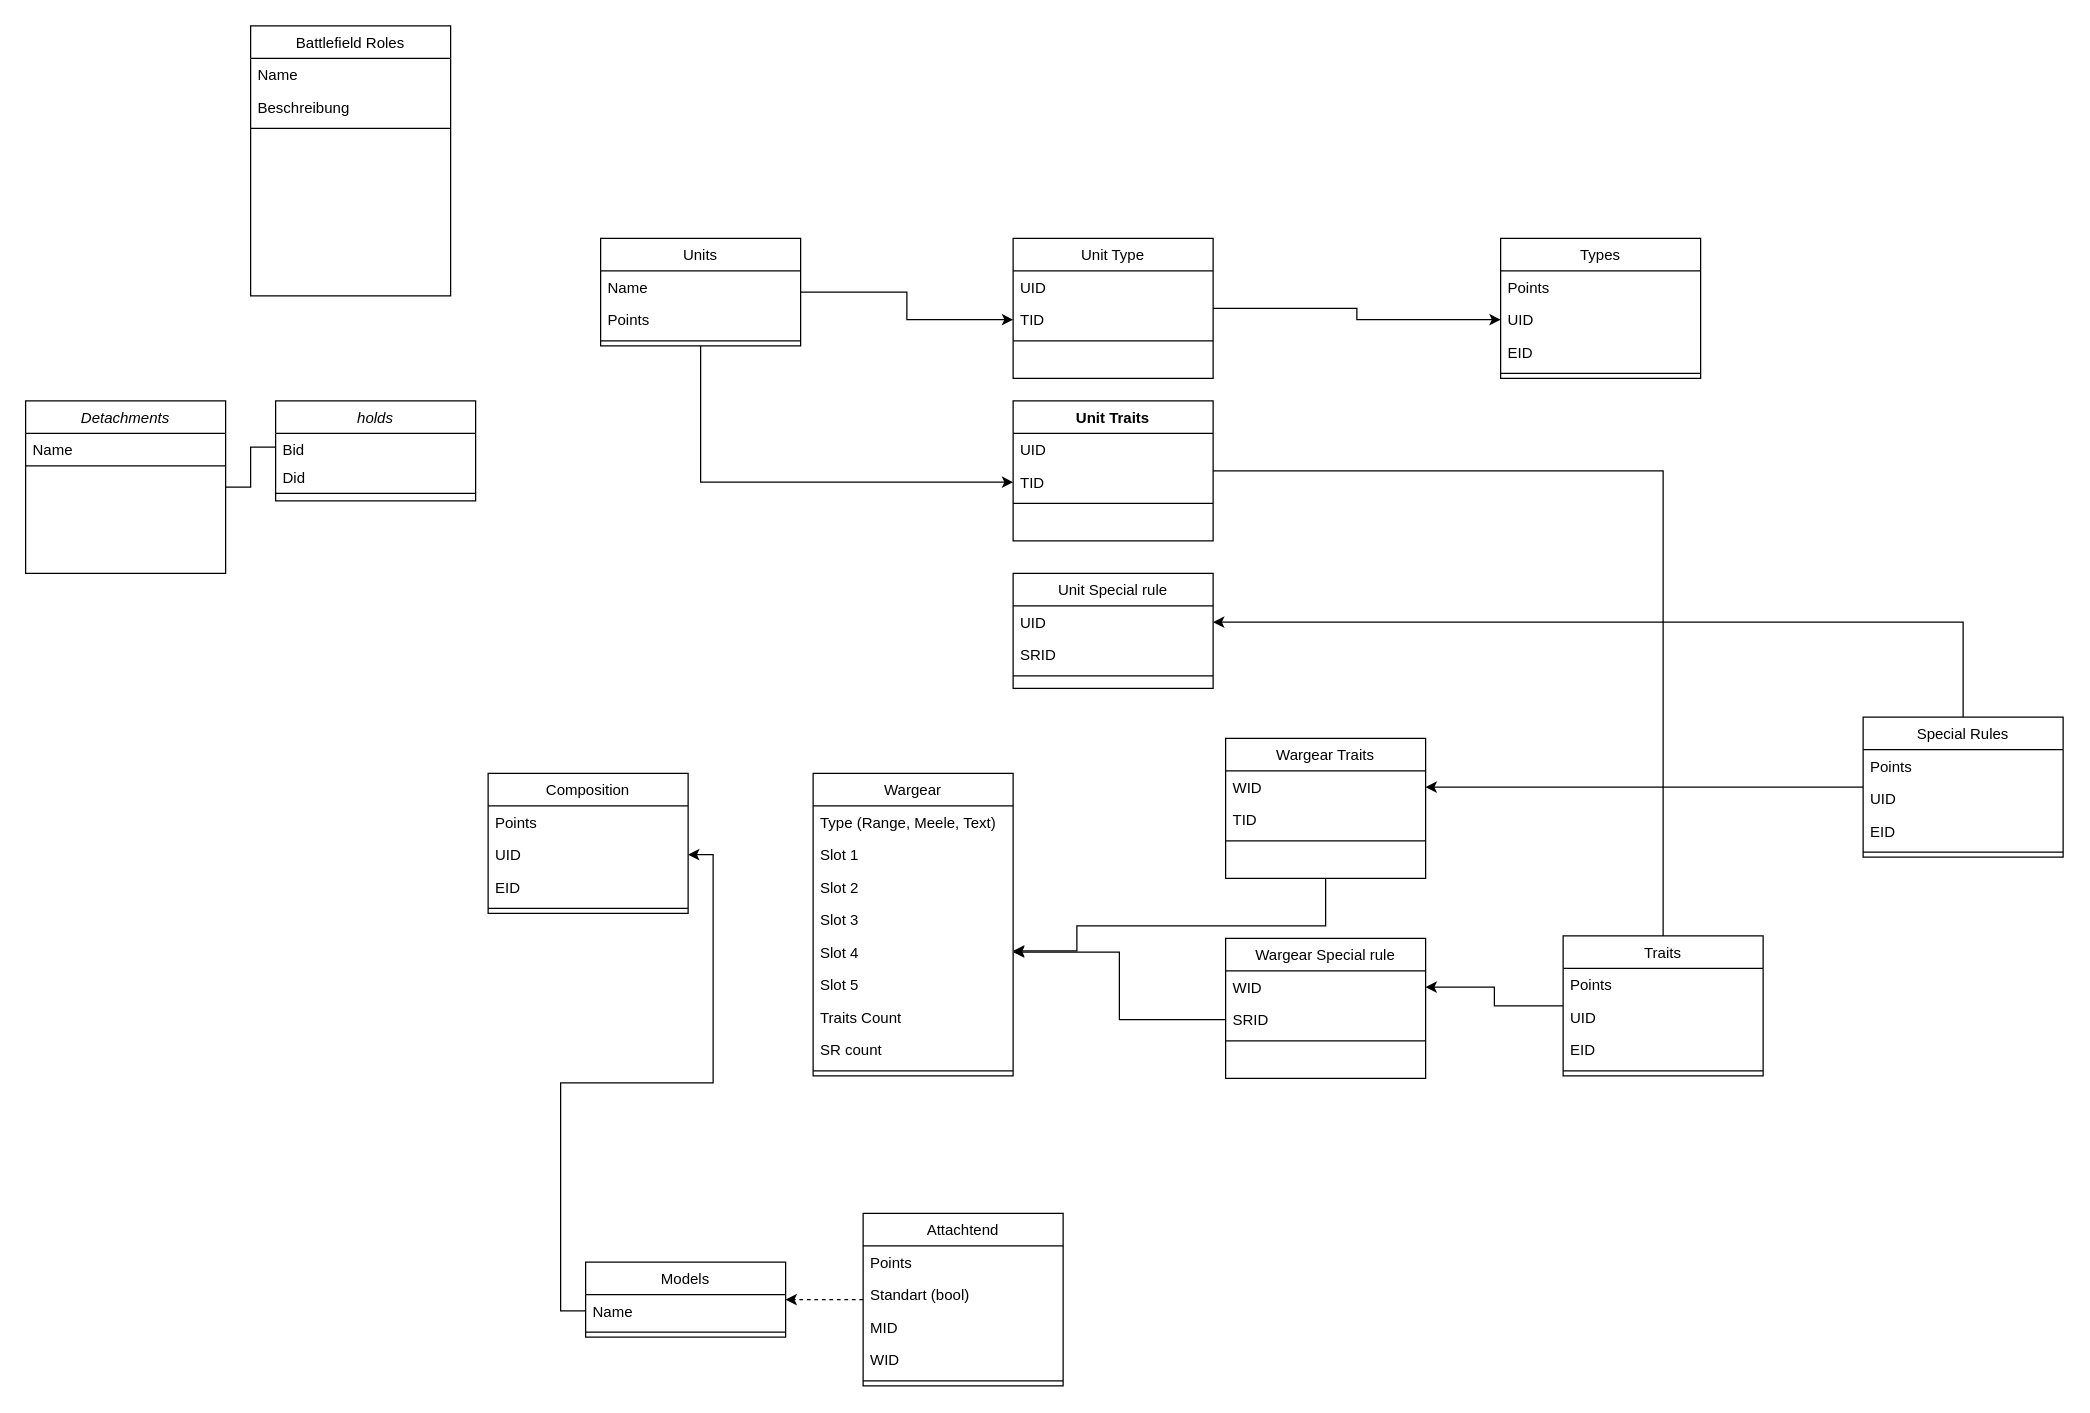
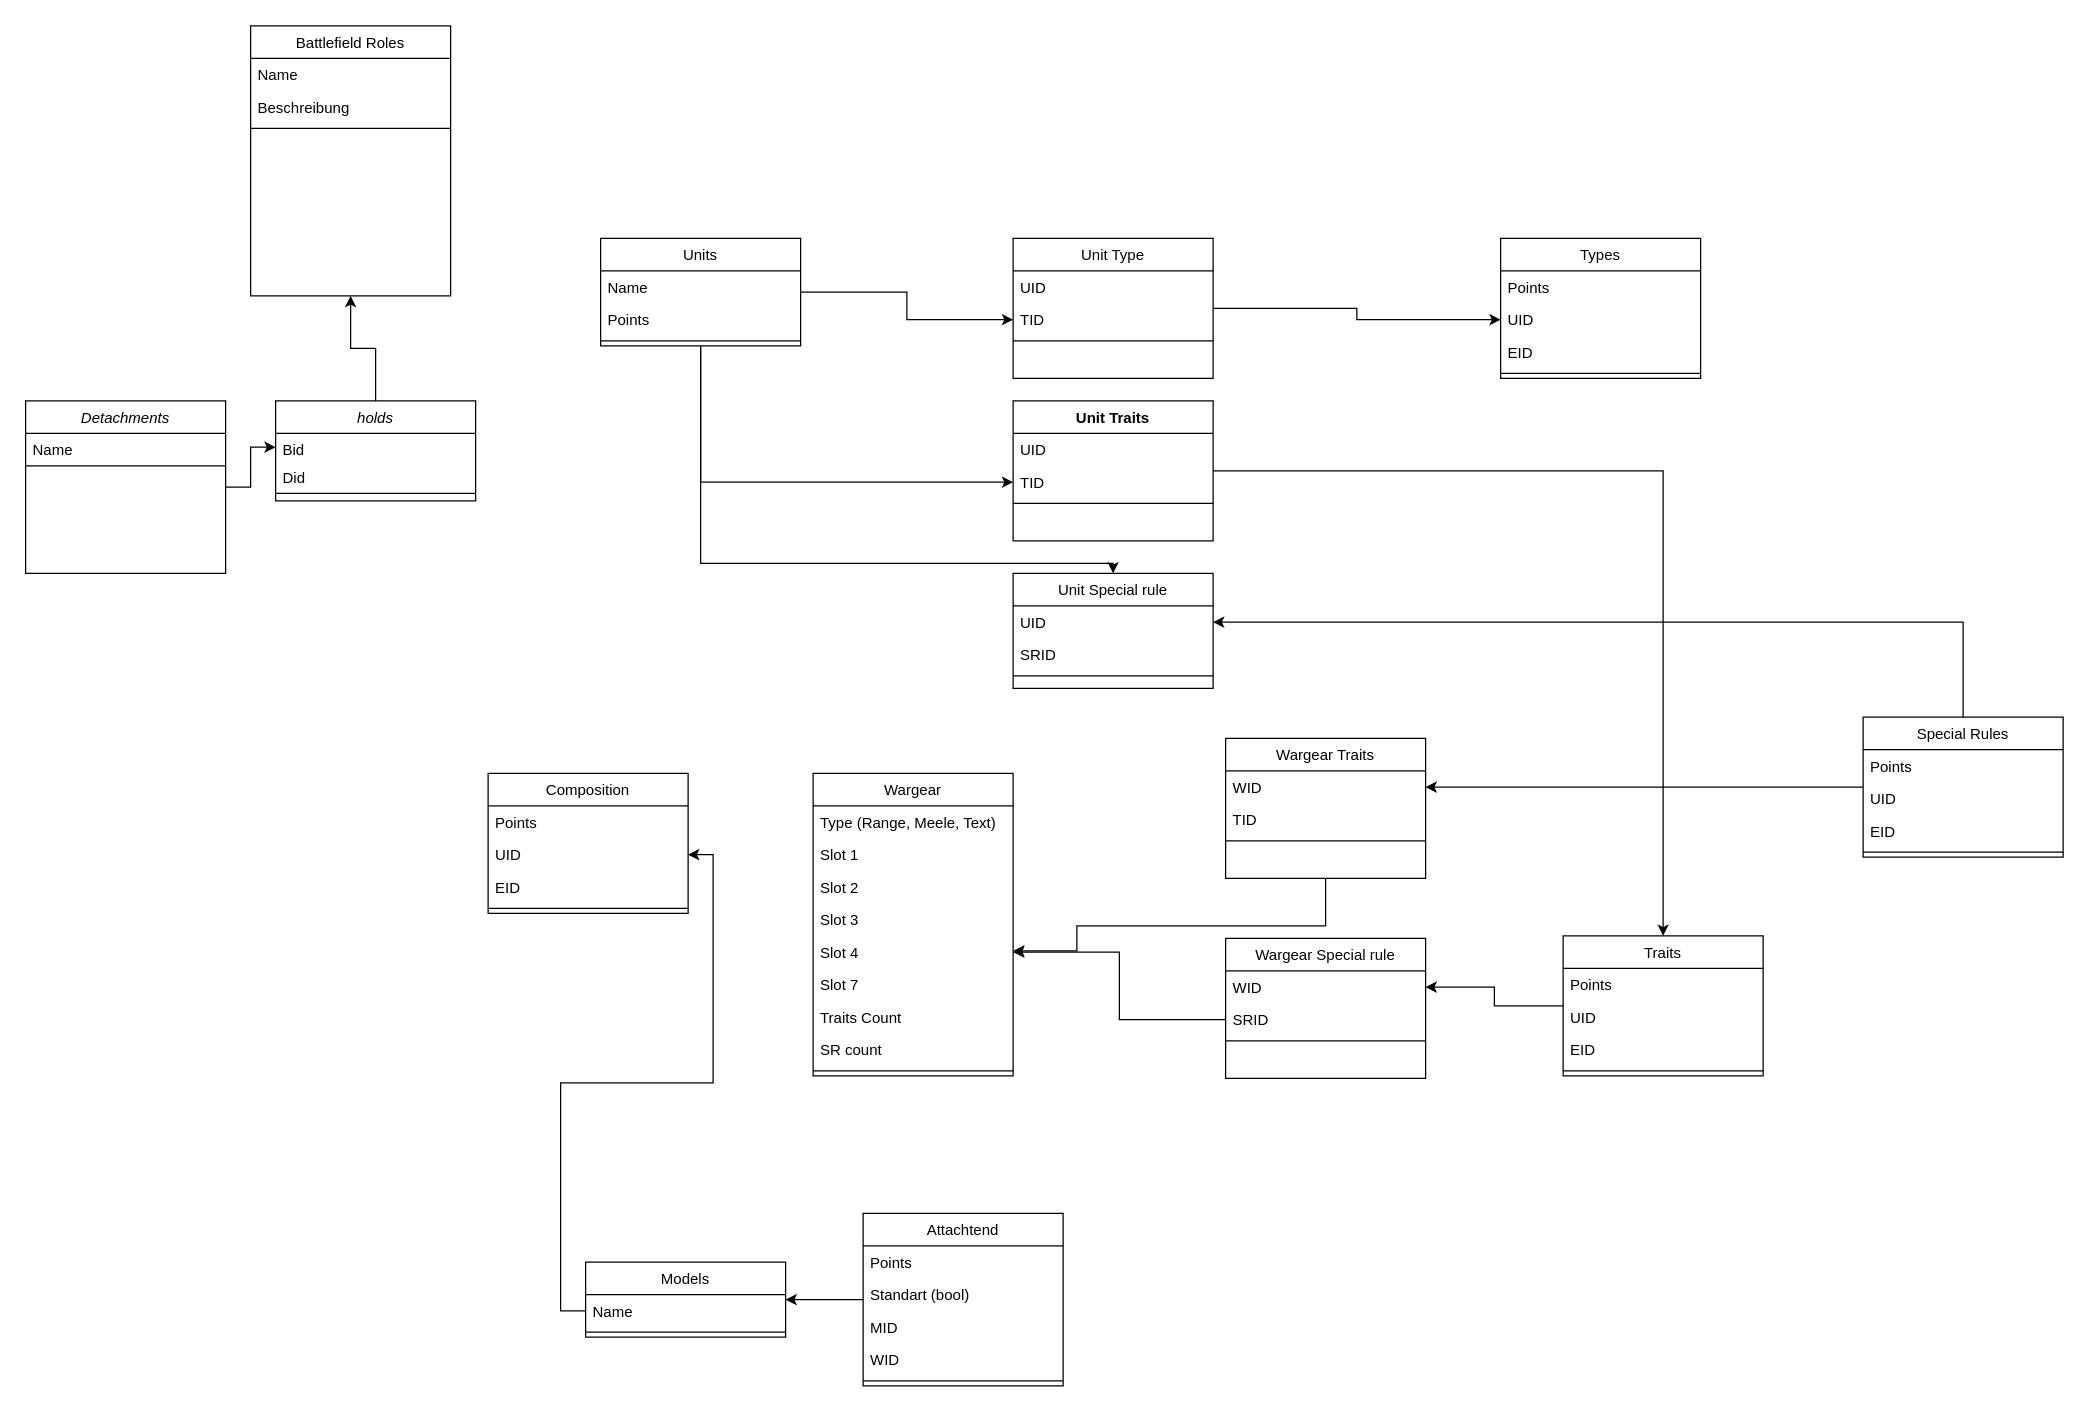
none -> (368, 348)
(268, 447) -> (266, 447)
none -> (868, 563)
(1663, 929) -> (1663, 926)
(841, 985) -> (841, 985)
(827, 1299) -> (827, 1299)
